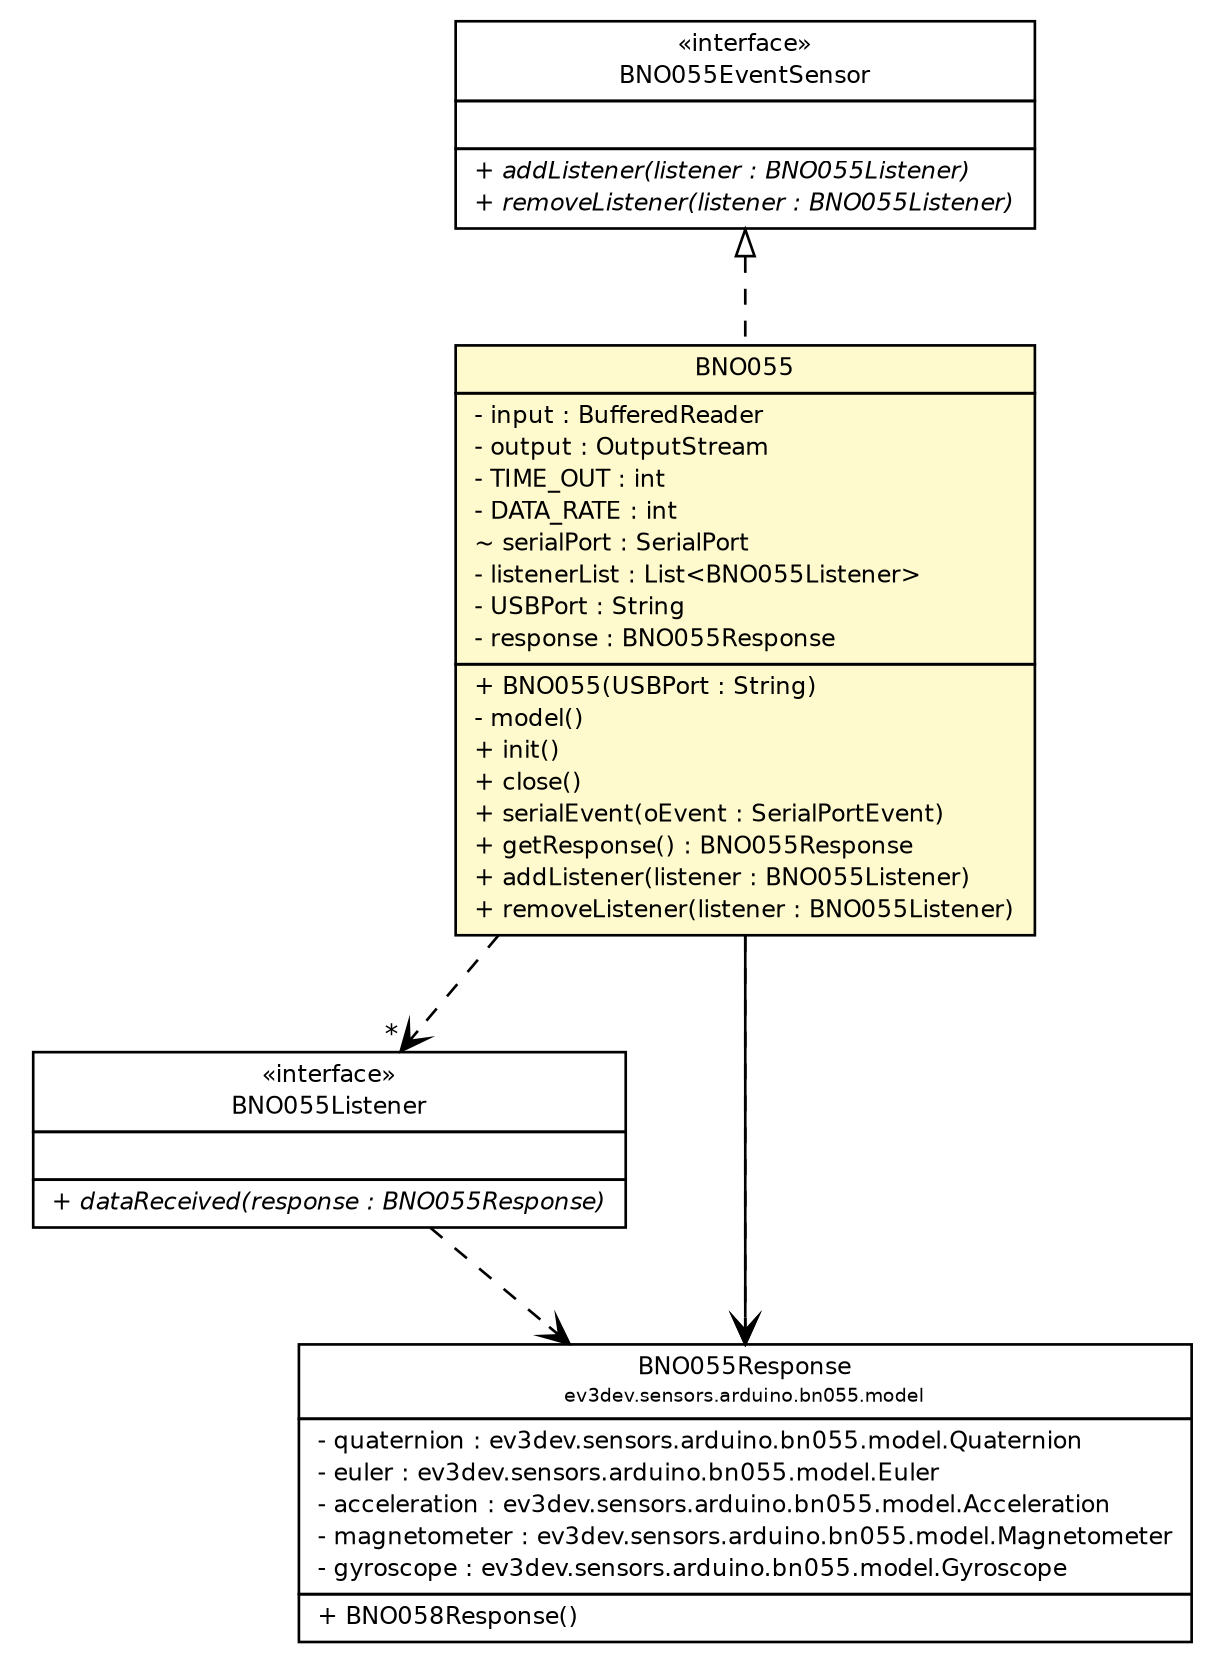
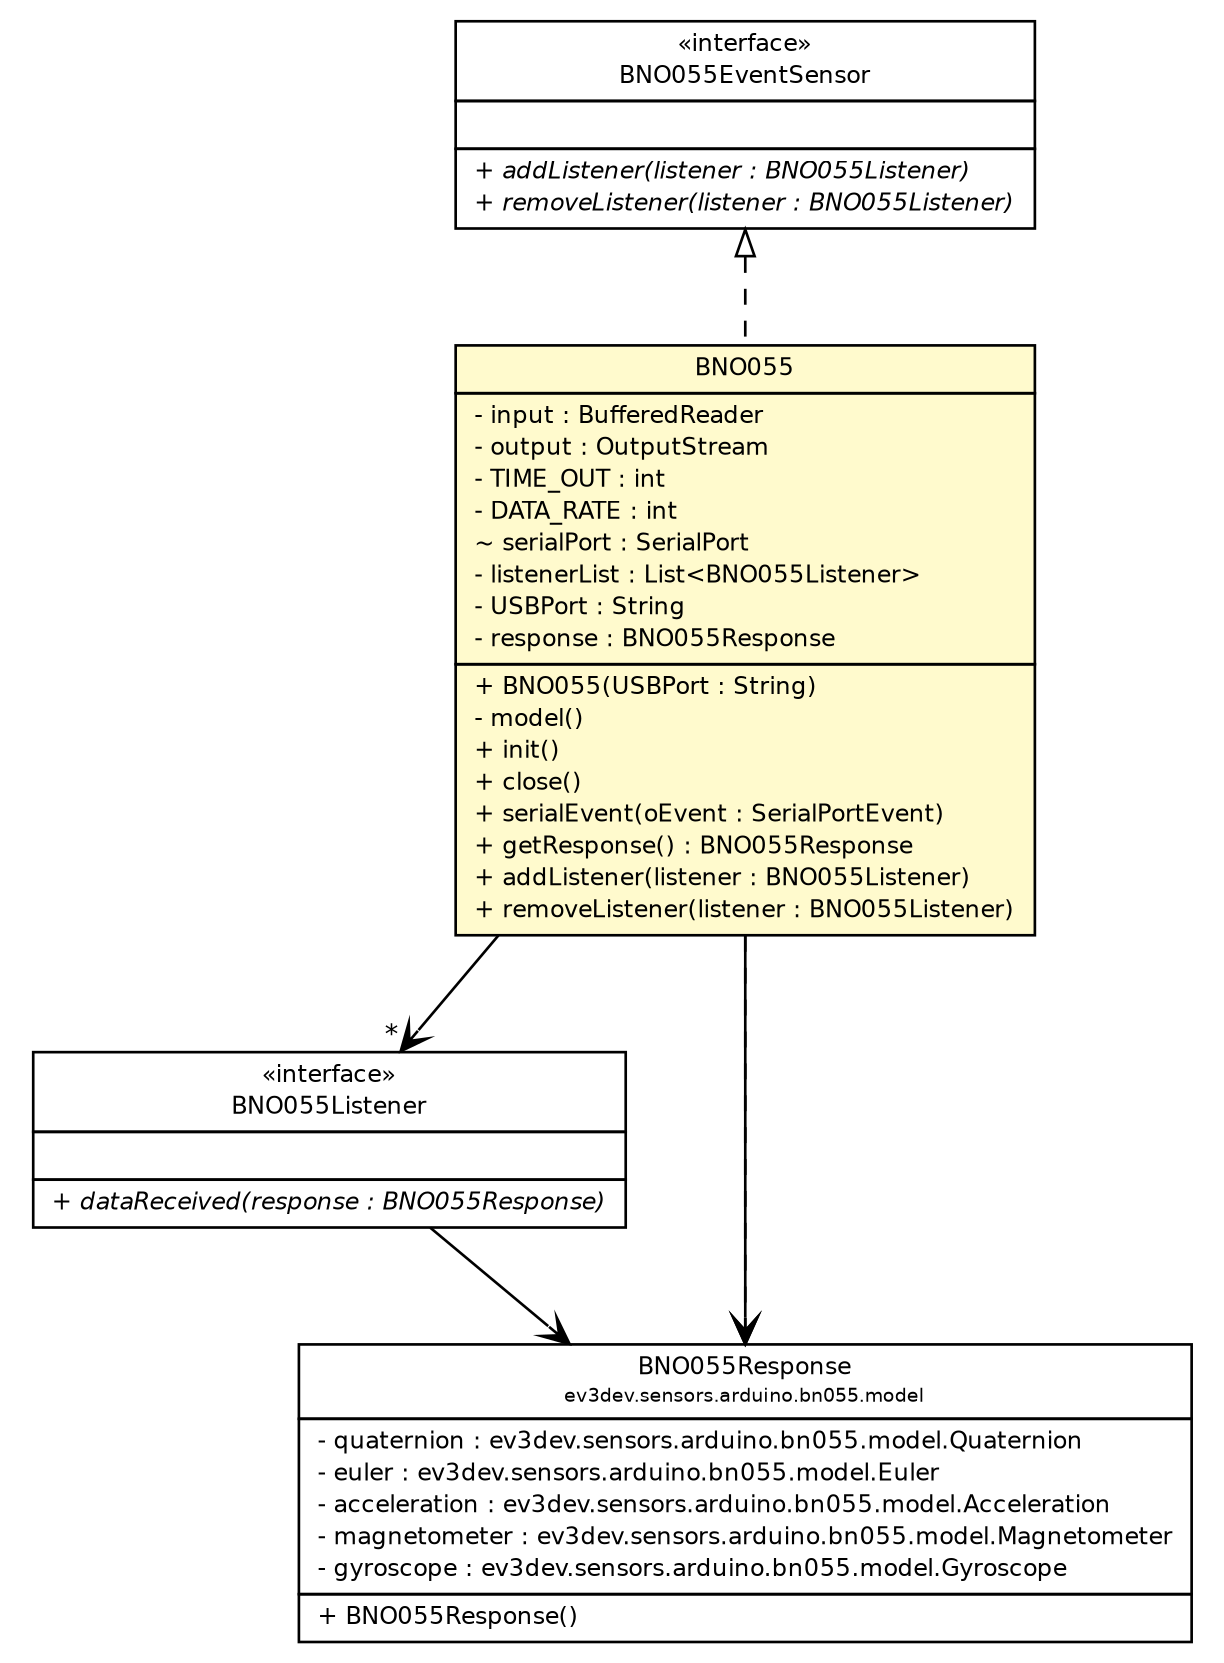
(458, 983) -> (458, 983)
(489, 1277) -> (489, 1277)
(449, 1617) -> (449, 1617)
